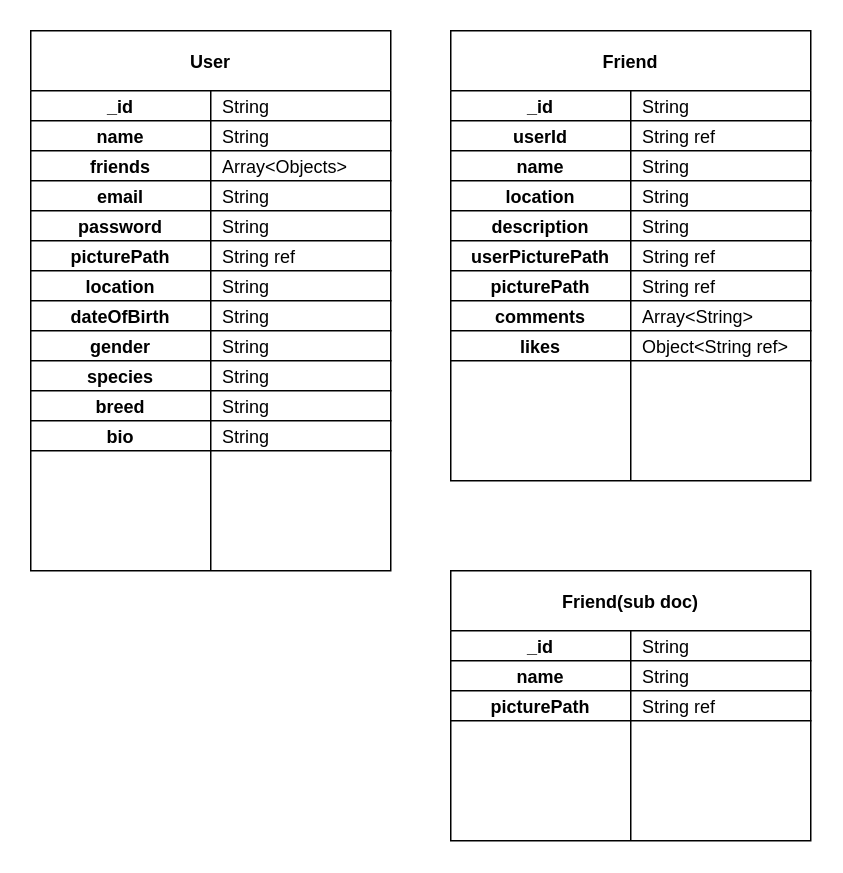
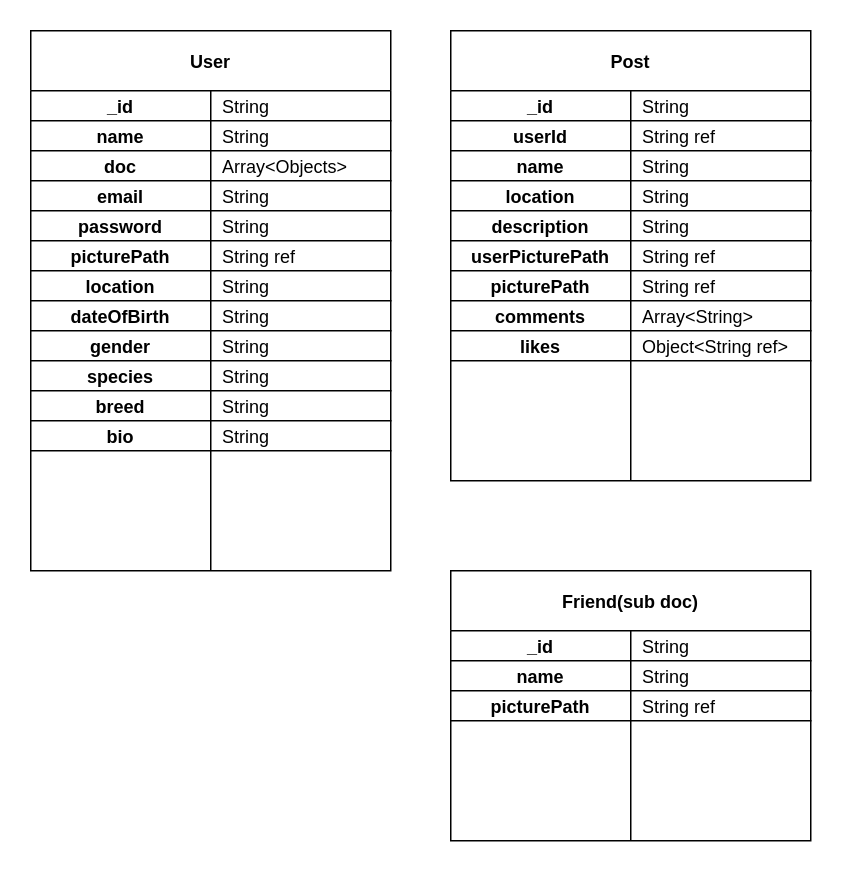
(630, 62) -> (630, 62)
(120, 167) -> (120, 167)
